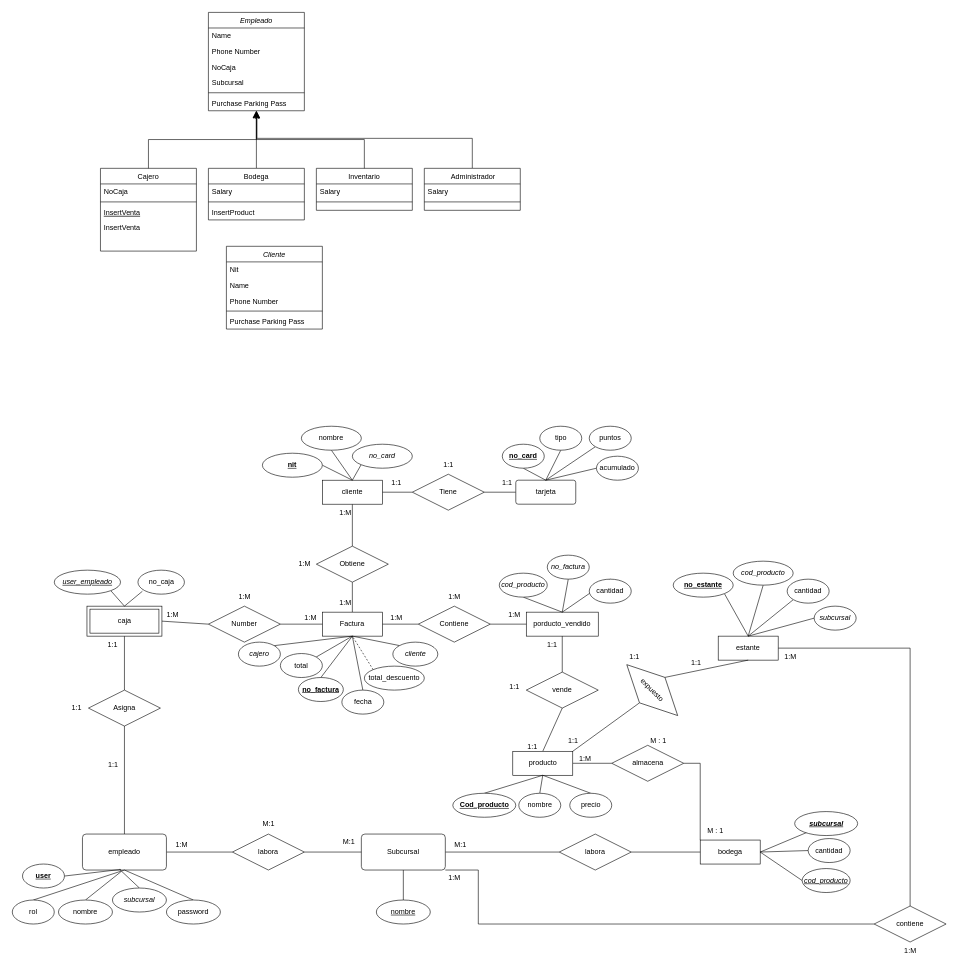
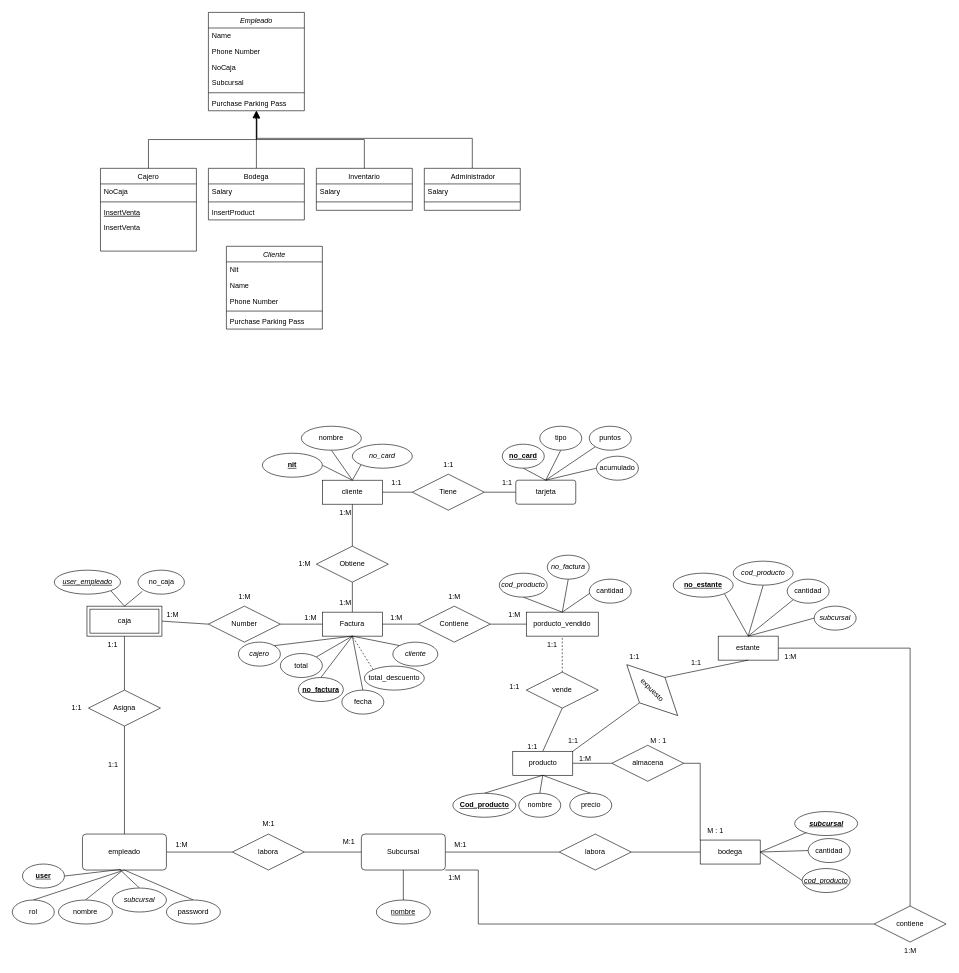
(563, 654) -> (563, 654)
